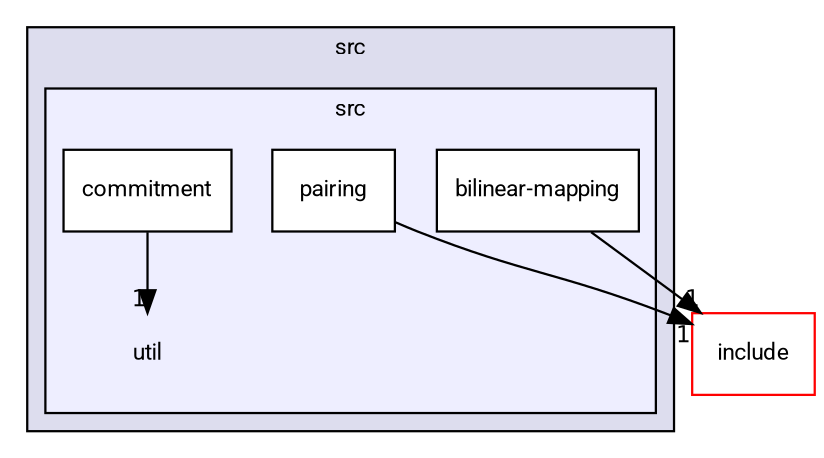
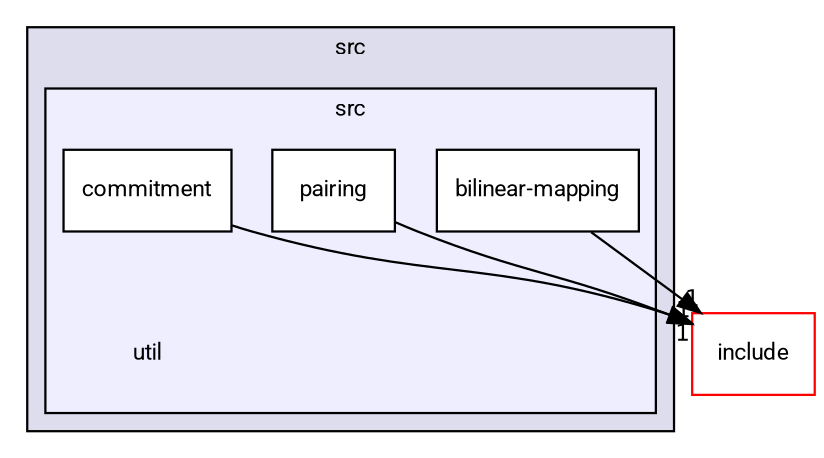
(148, 261) -> (451, 269)
